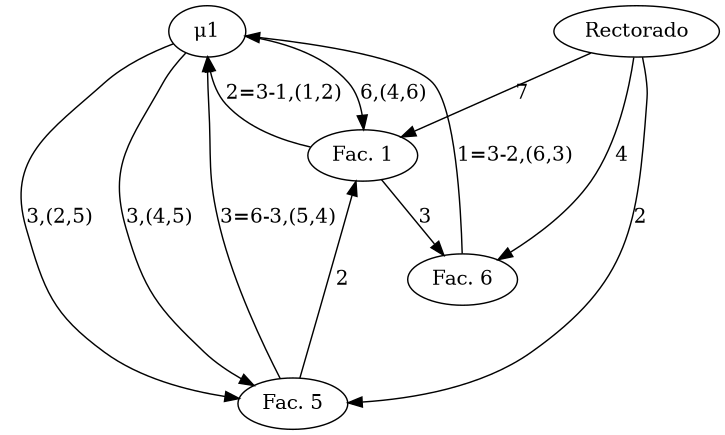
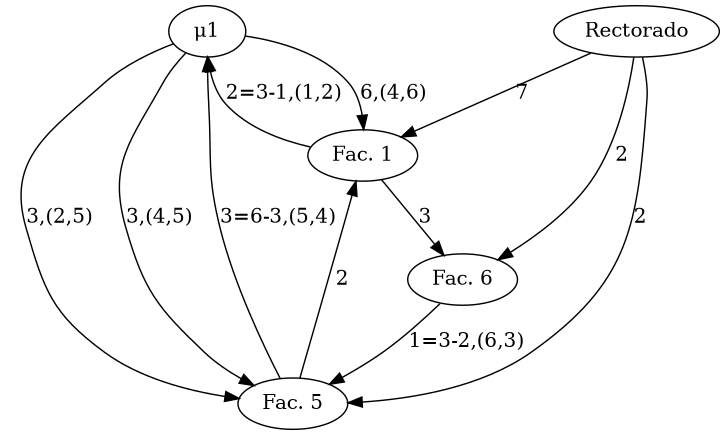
(430, 81) -> (394, 344)
(622, 155) -> (622, 155)
